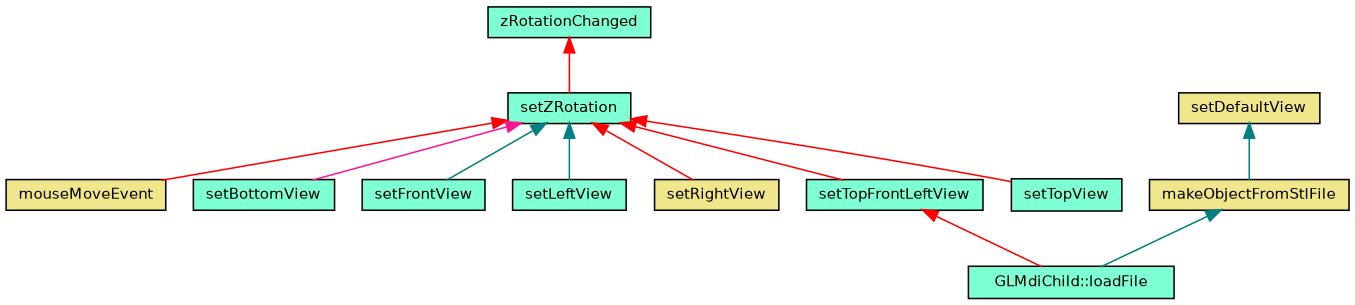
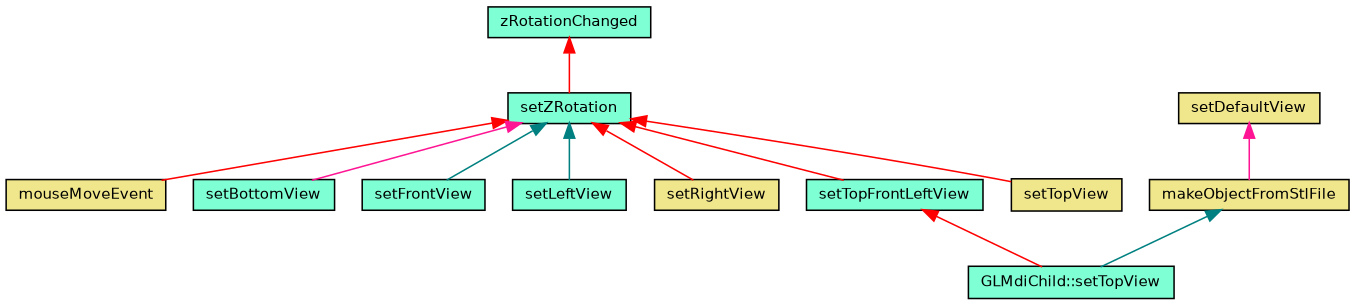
(1249, 159) -> (1249, 159)
(1067, 195) -> (1067, 195)
(1071, 282) -> (1071, 282)
